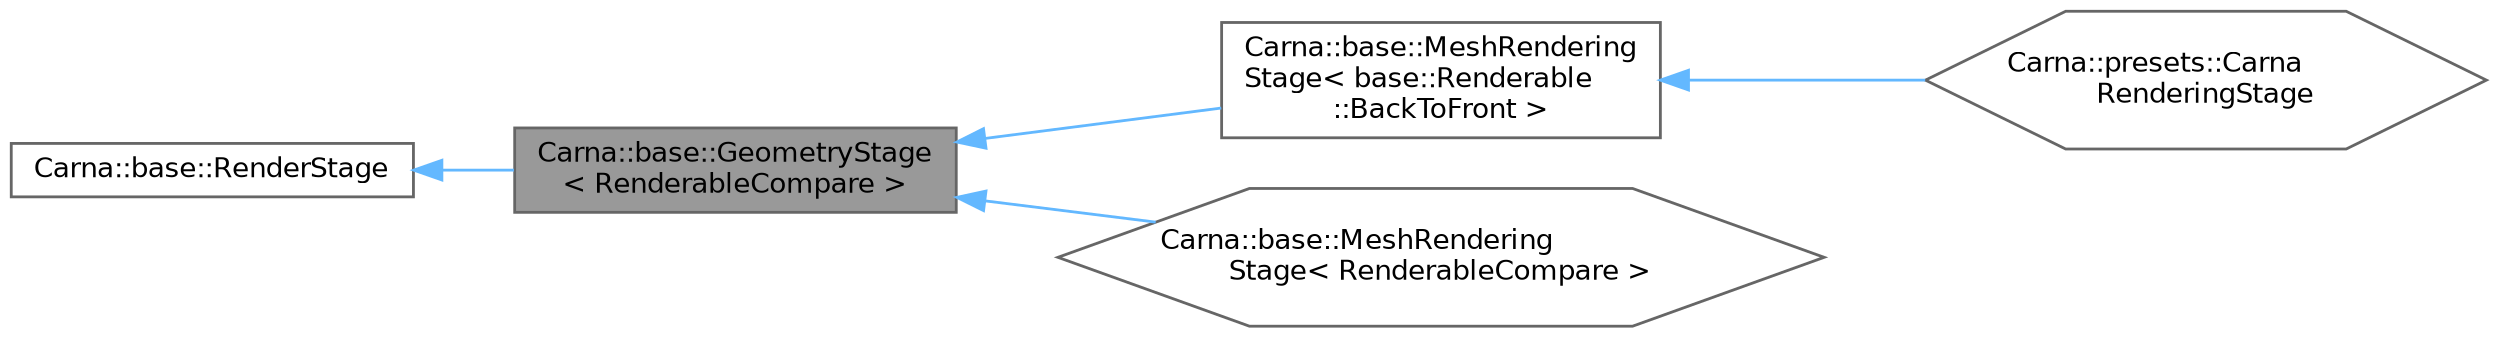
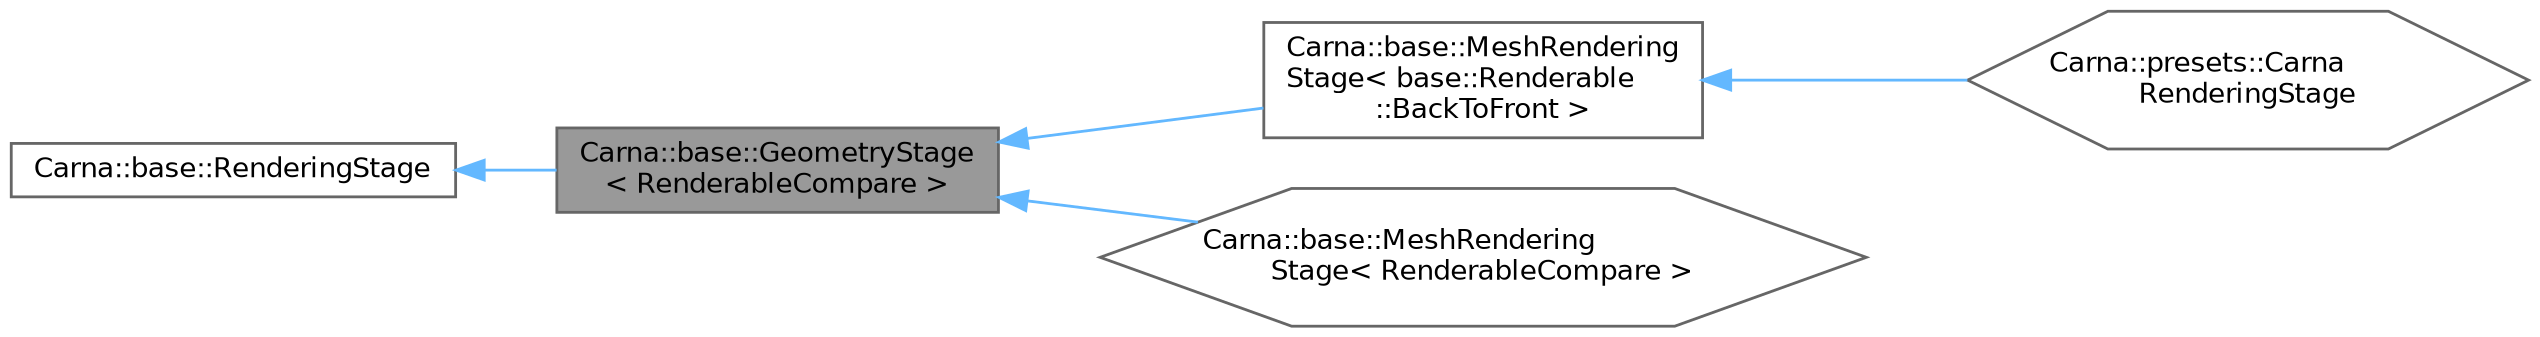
(212, 170) -> (233, 170)
